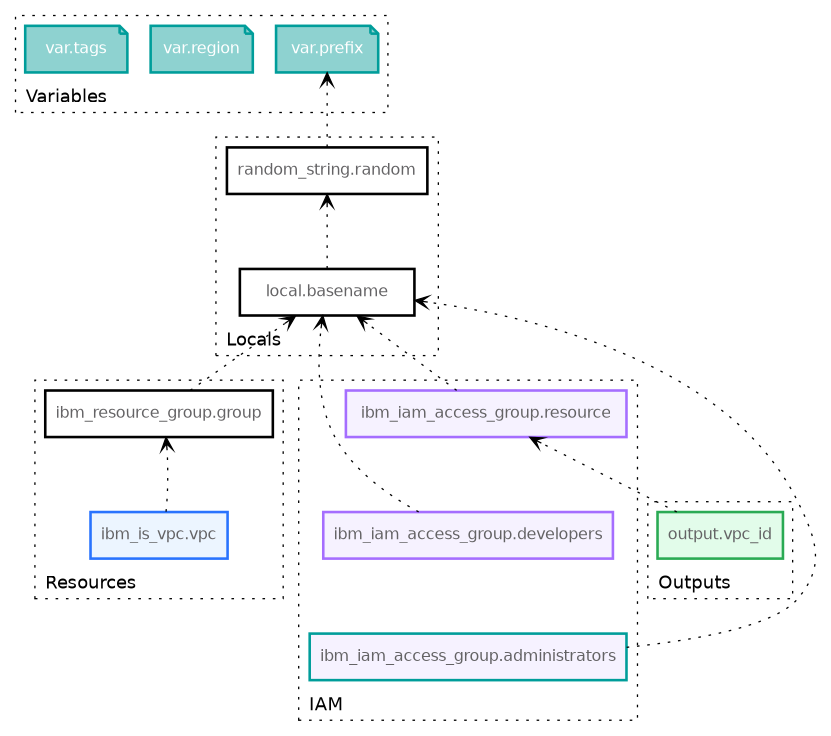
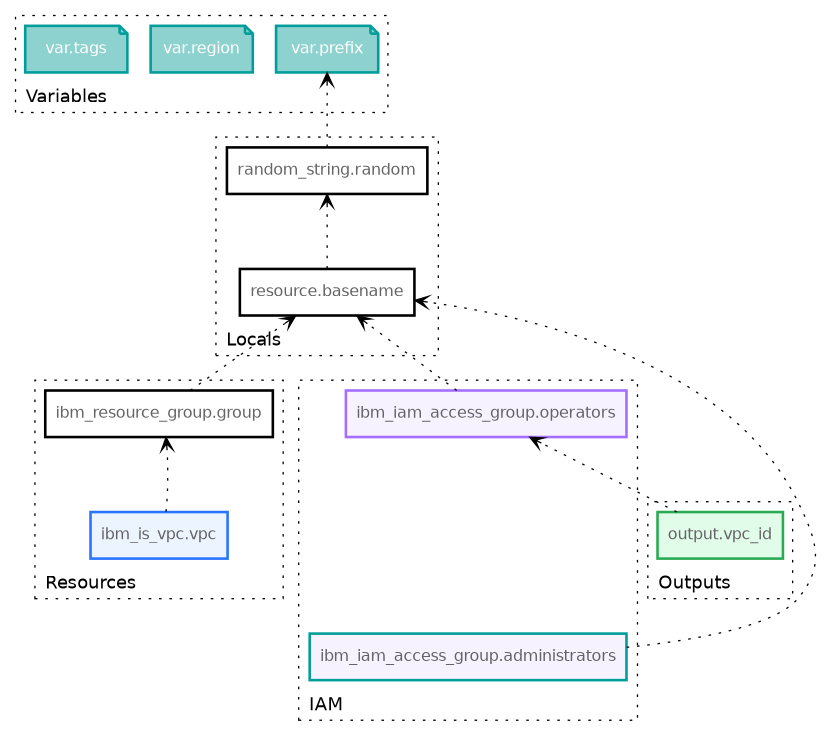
(327, 292) -> (327, 292)
(486, 414) -> (486, 414)
(468, 535) -> none
